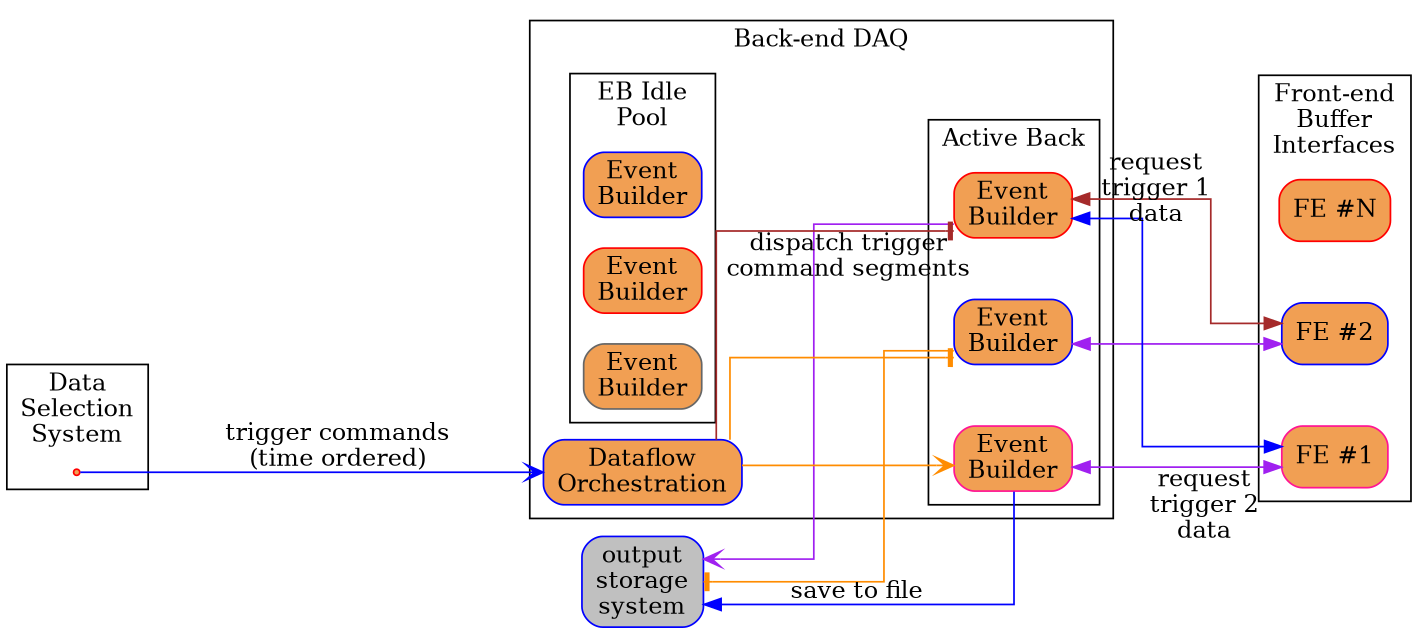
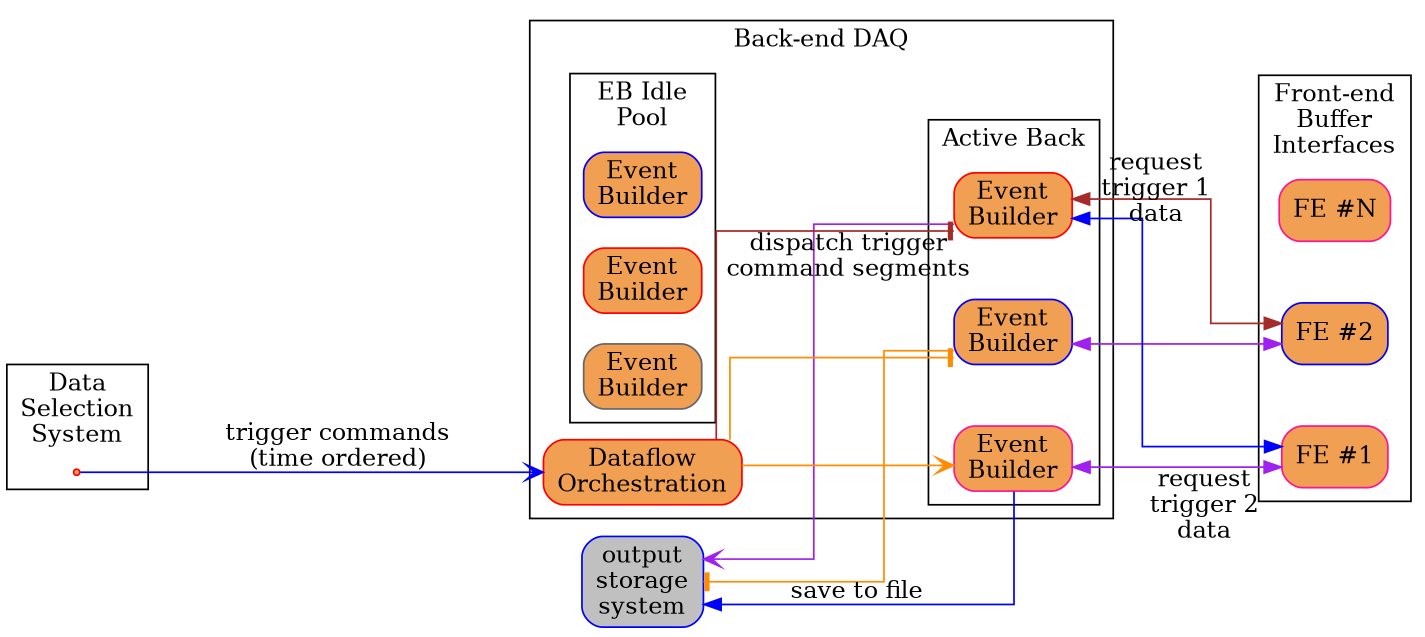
(1335, 210) -> (1335, 210)
(643, 472) -> (643, 472)
